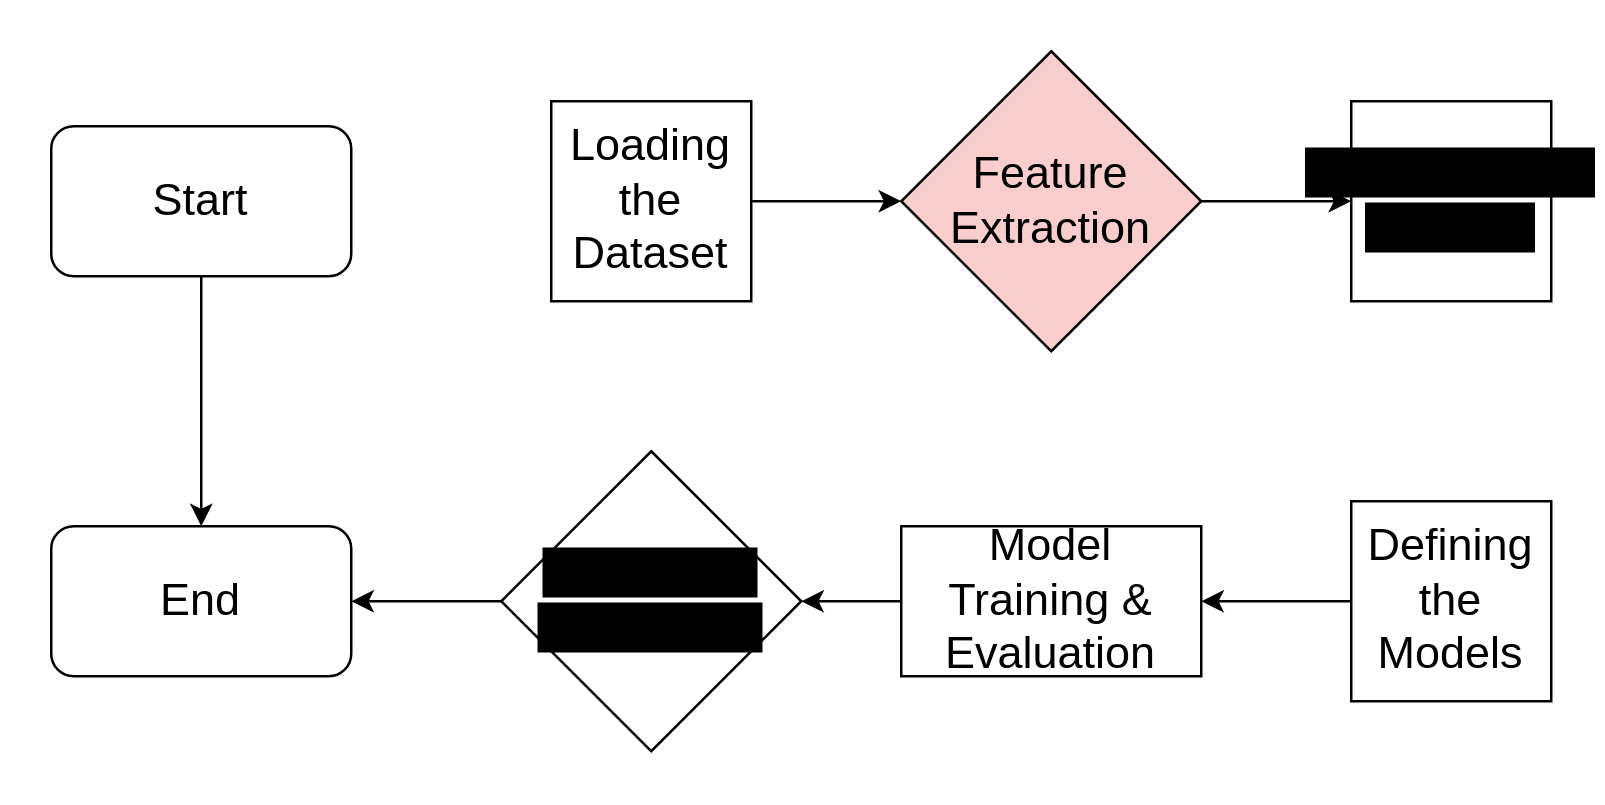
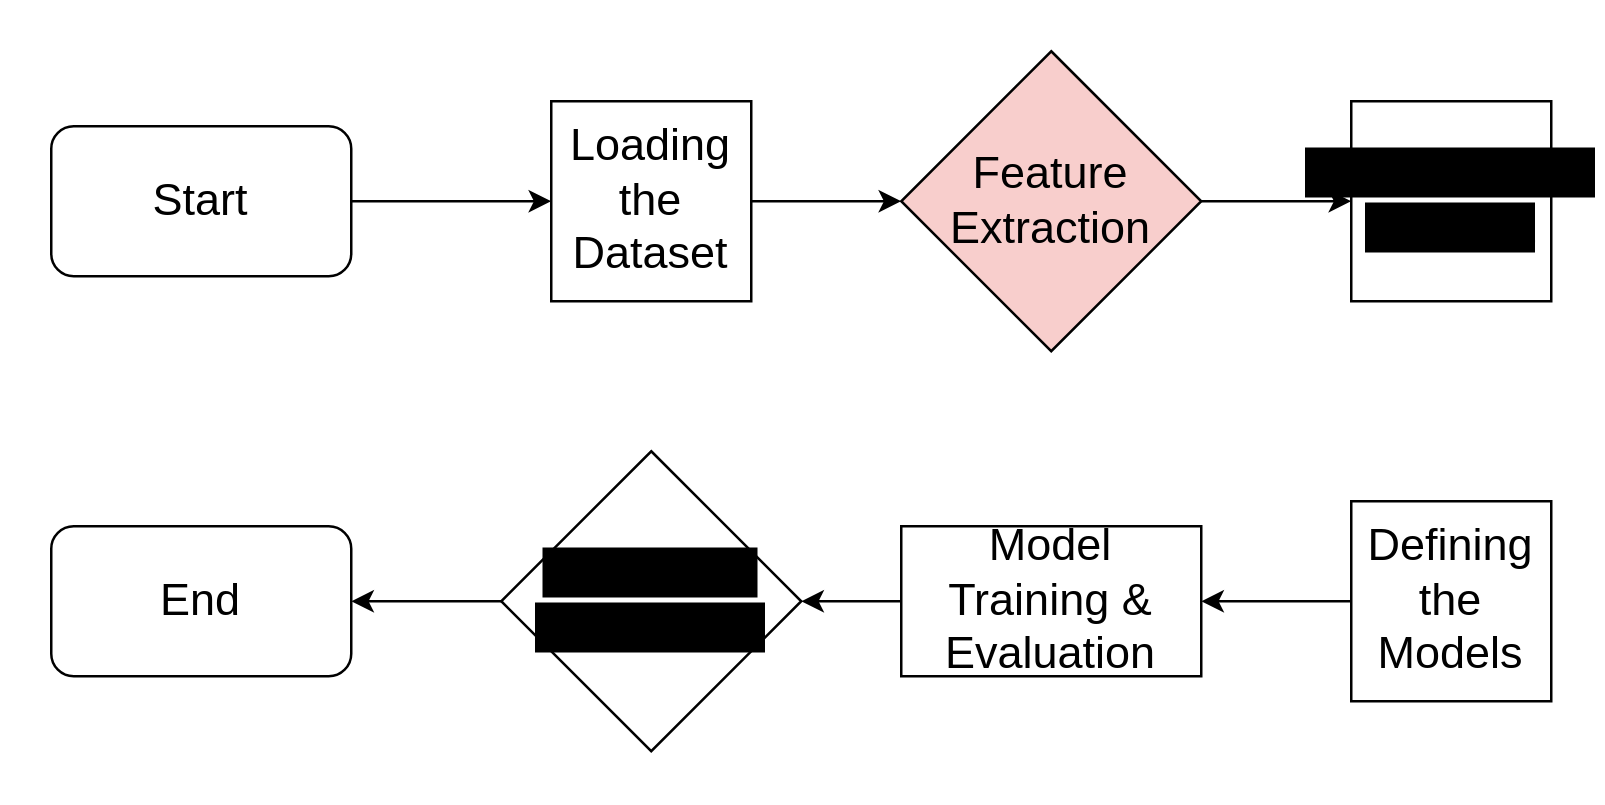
(201, 393) -> (443, 201)
(651, 601) -> (651, 601)
